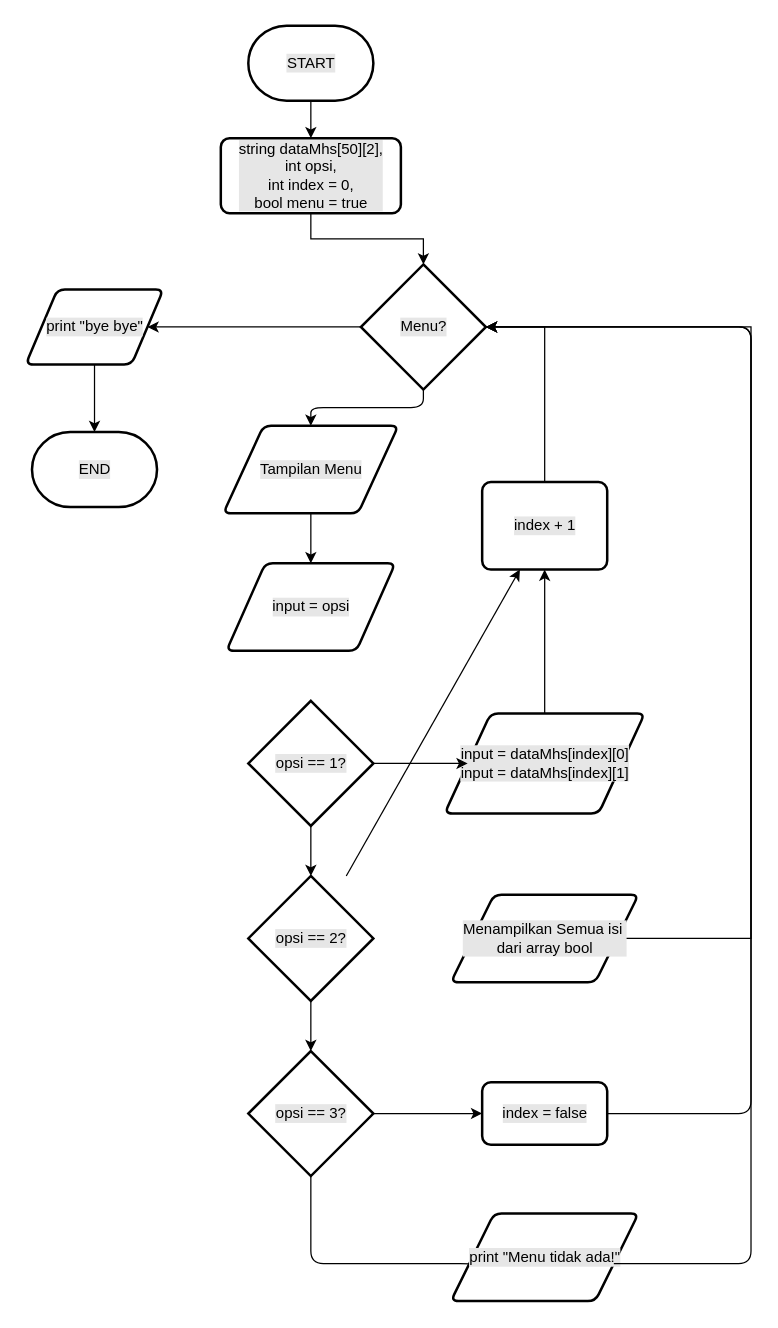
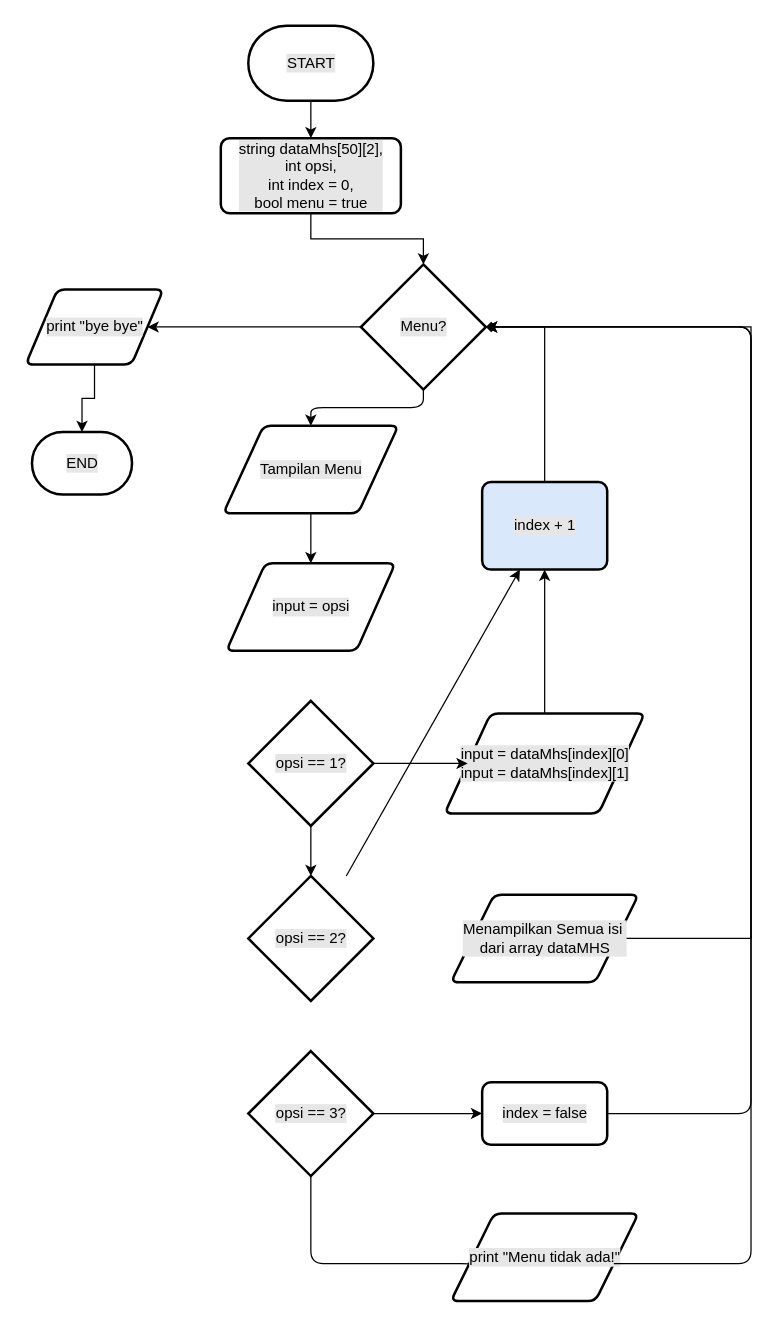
(94, 469) -> (82, 463)
(544, 482) -> (544, 482)
(544, 526) -> (544, 526)
(545, 938) -> (545, 938)
(311, 1022) -> none
